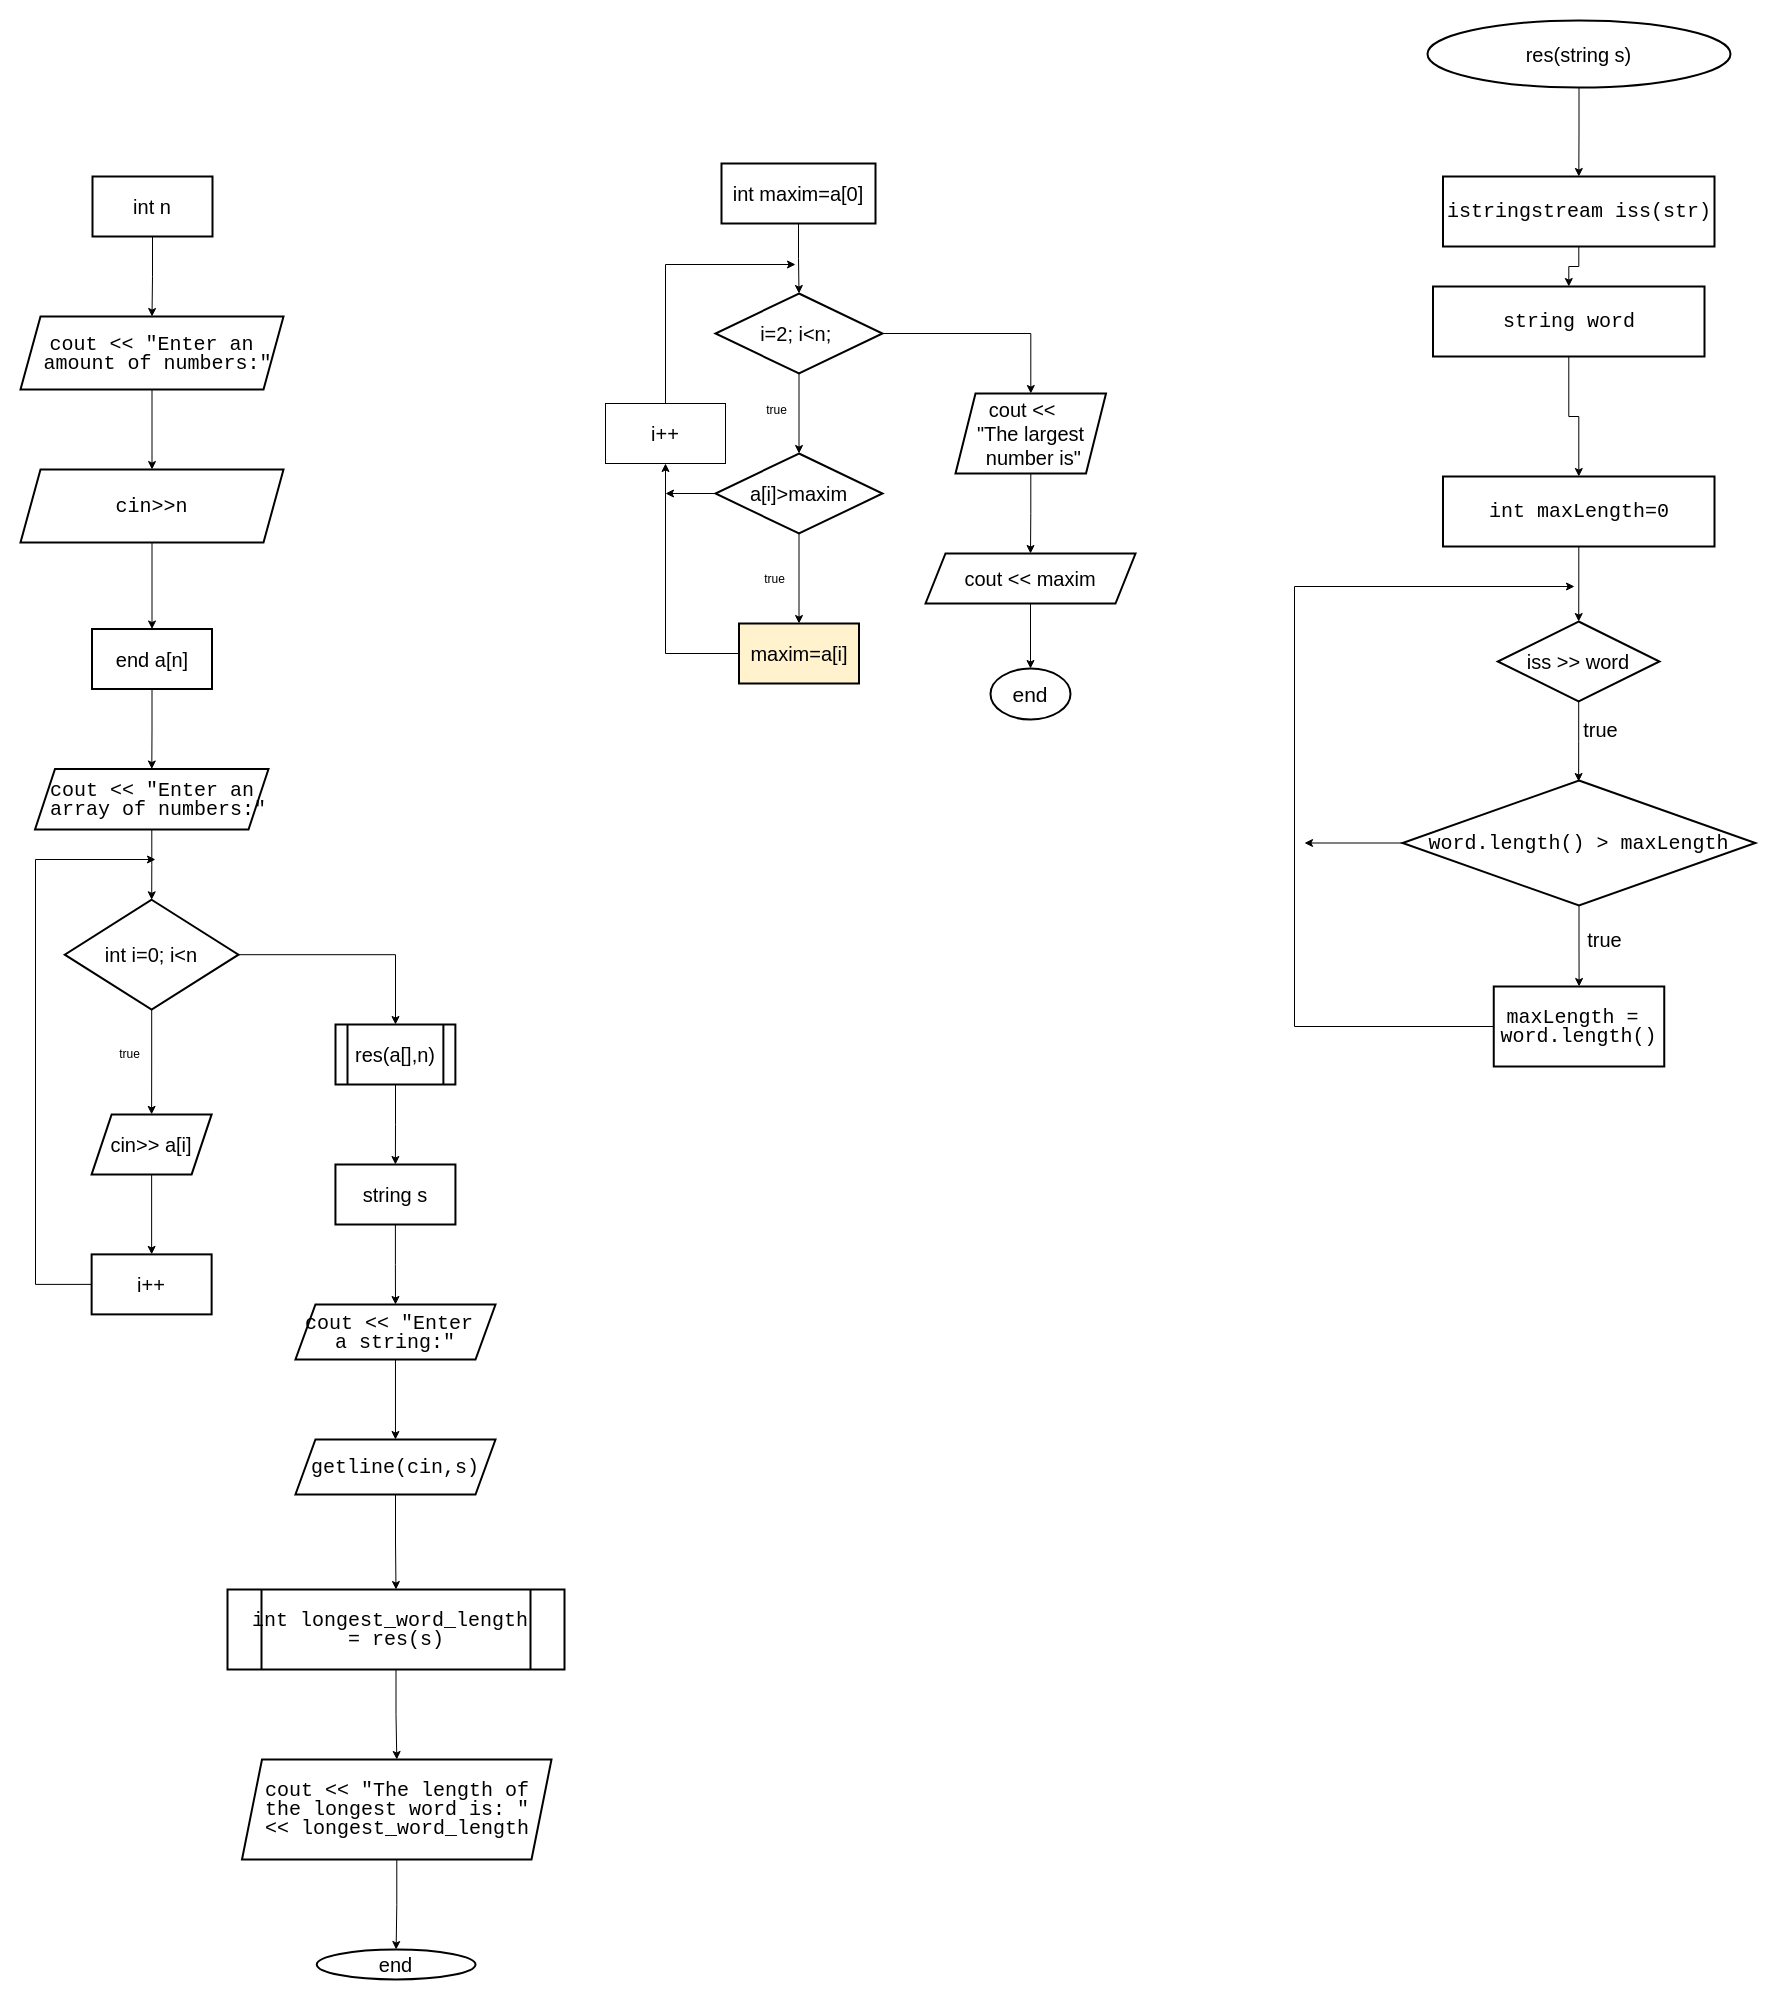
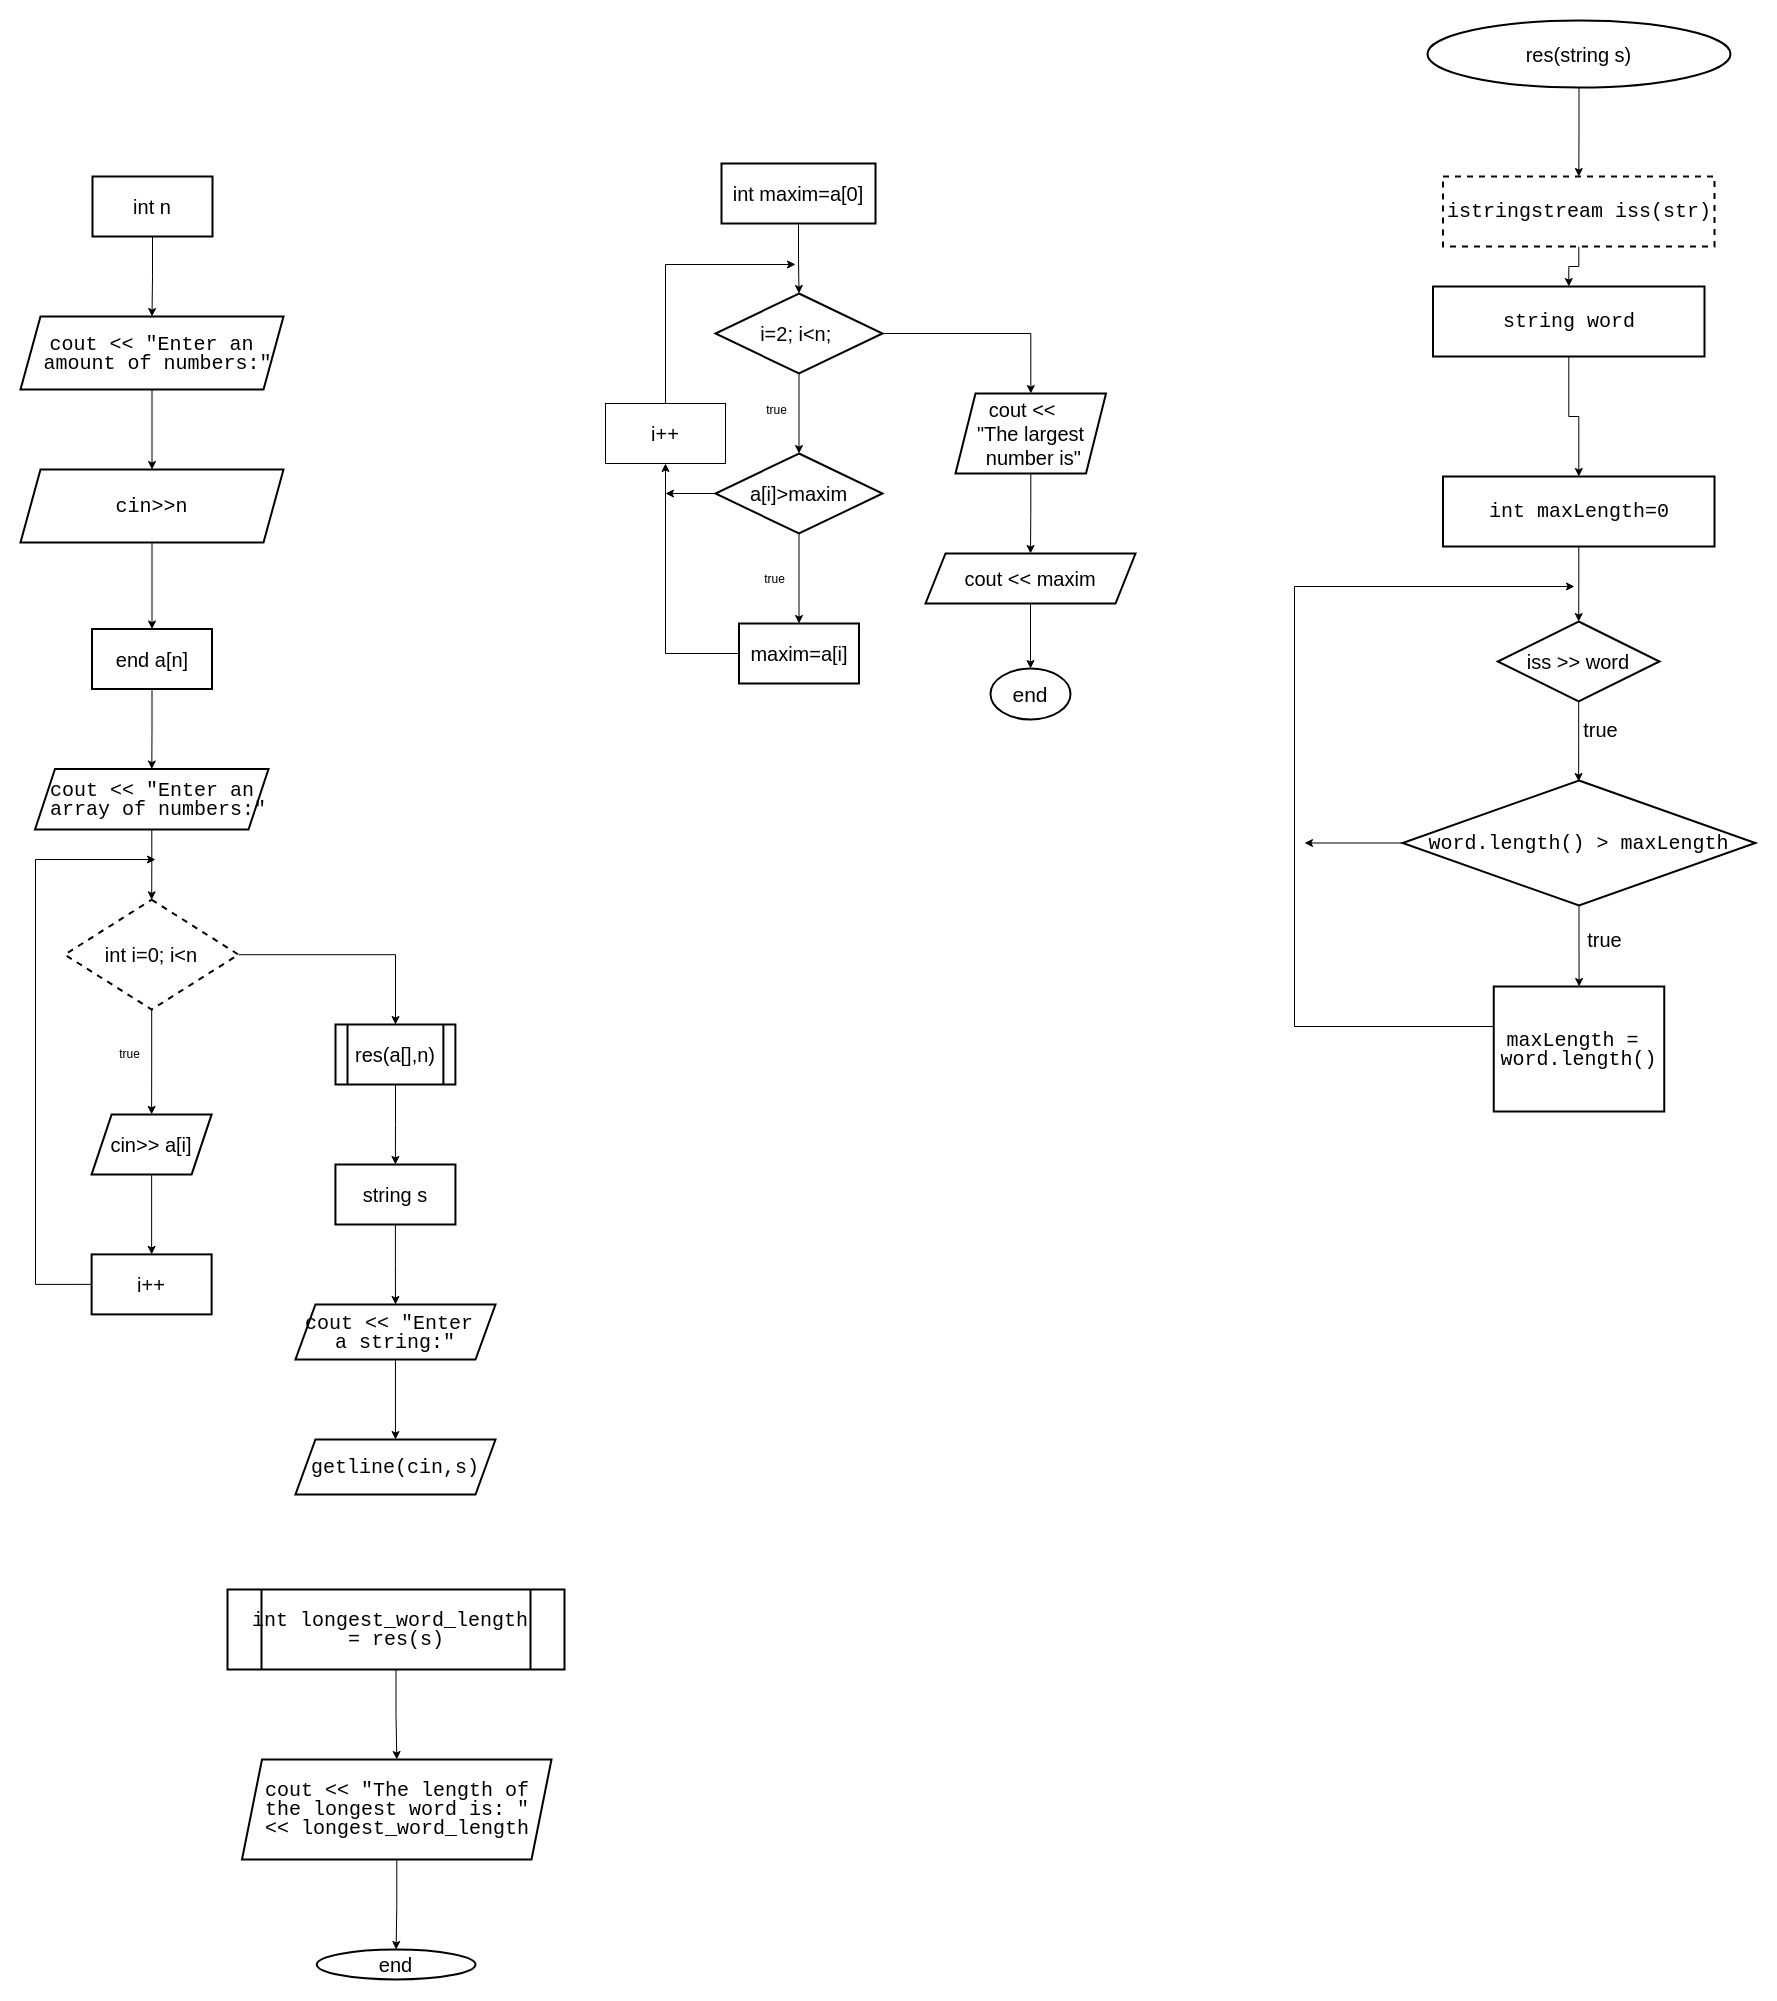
(1579, 212) -> (1579, 212)
(799, 654) -> (799, 654)
(152, 955) -> (152, 955)
(1579, 1027) -> (1579, 1049)
(396, 1539) -> none
